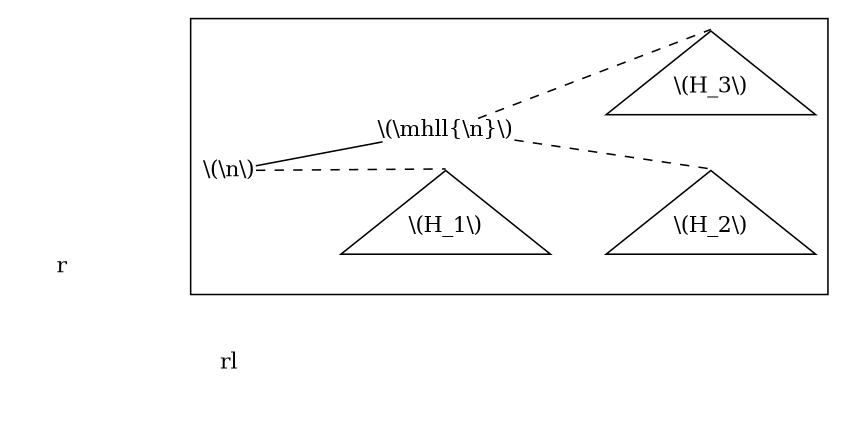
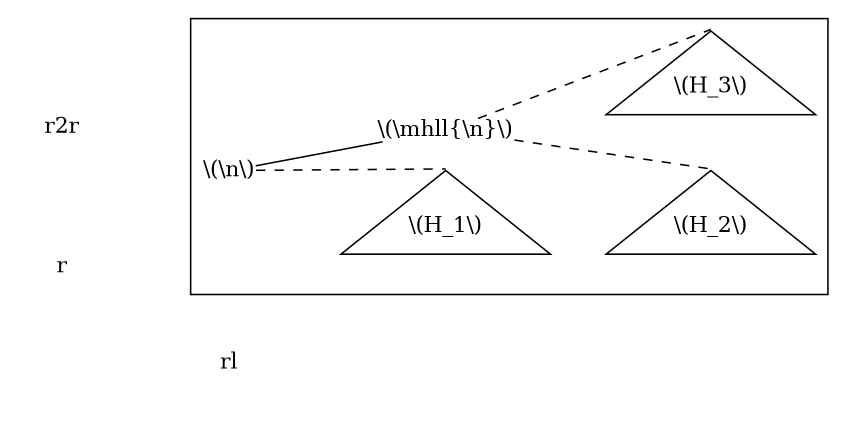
none -> (62, 127)
